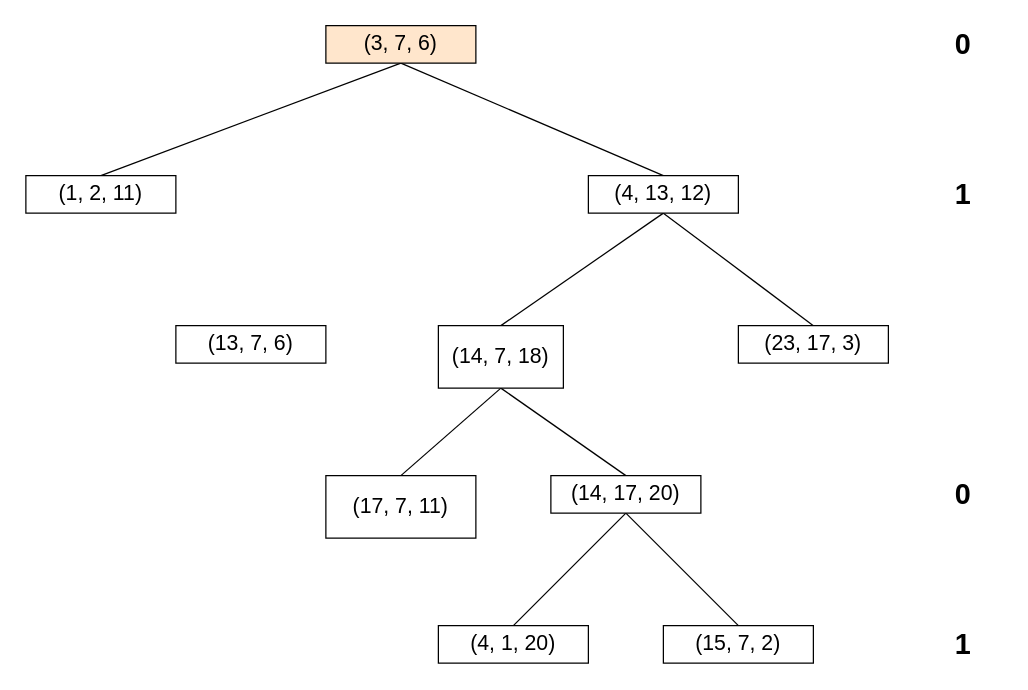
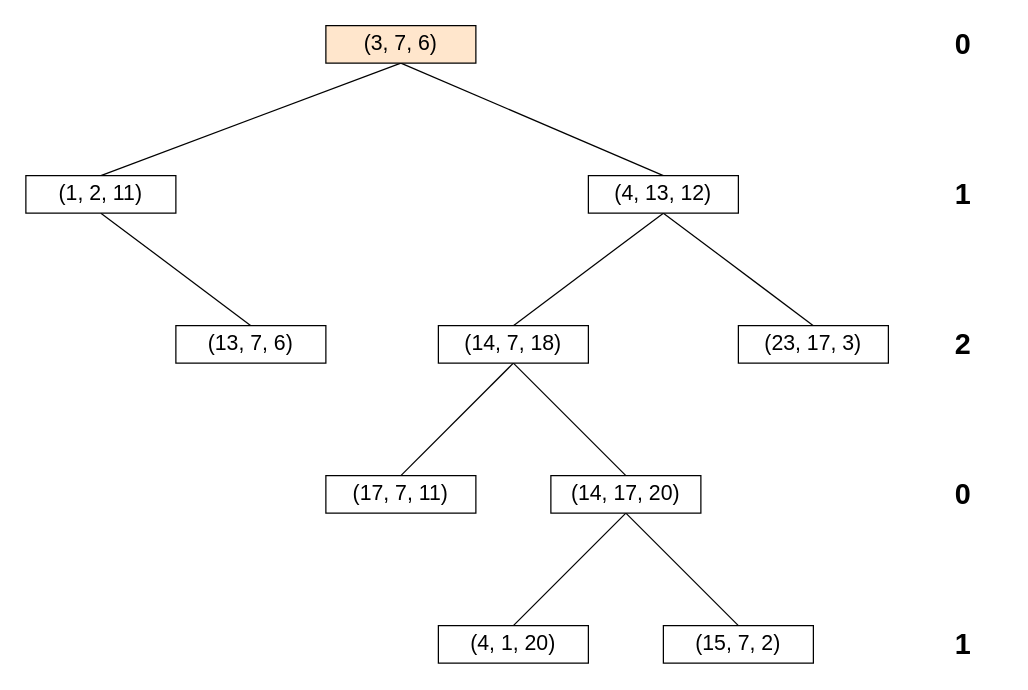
none -> (175, 269)
none -> (963, 344)
(501, 357) -> (513, 344)
(401, 507) -> (401, 494)
